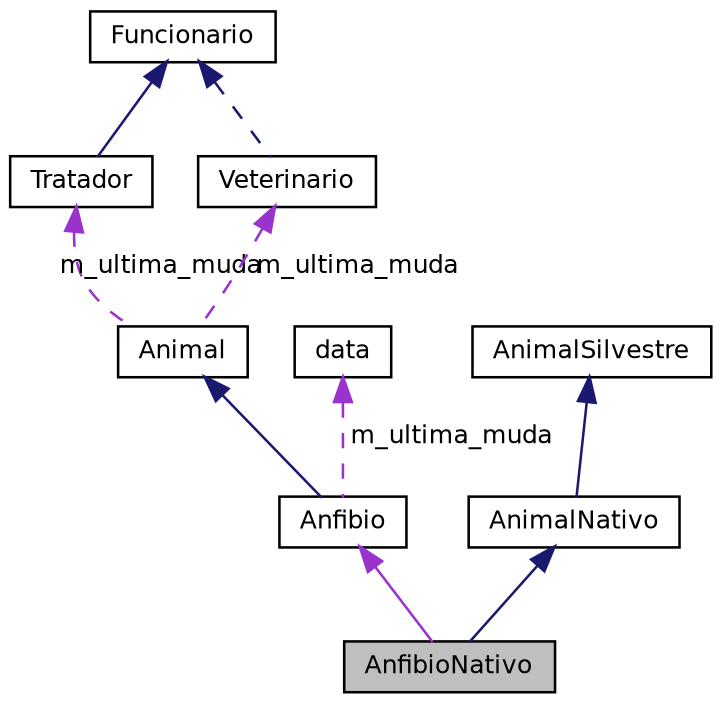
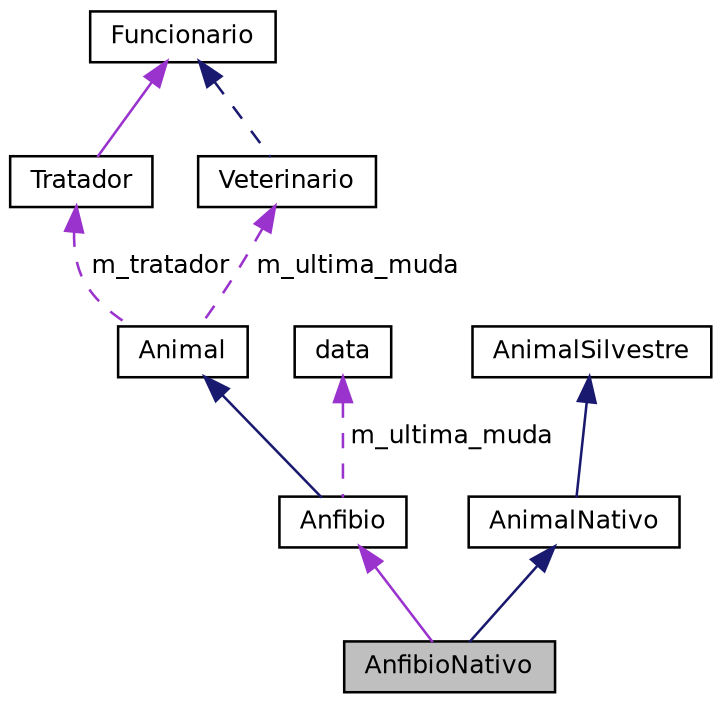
(125, 119) -> (125, 119)
(157, 267) -> (157, 267)
